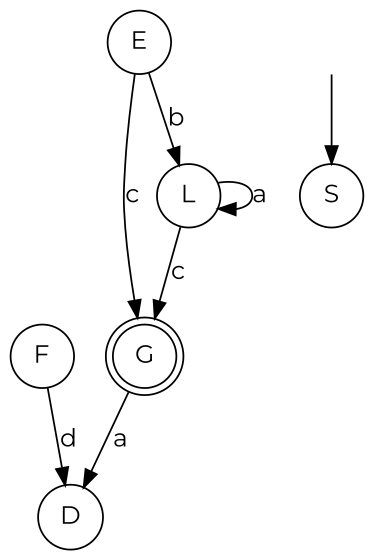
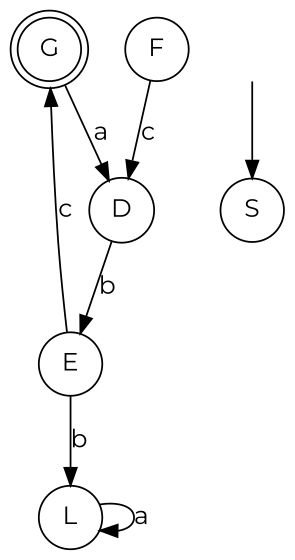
(170, 264) -> none
none -> (99, 279)
(69, 440) -> (149, 133)
